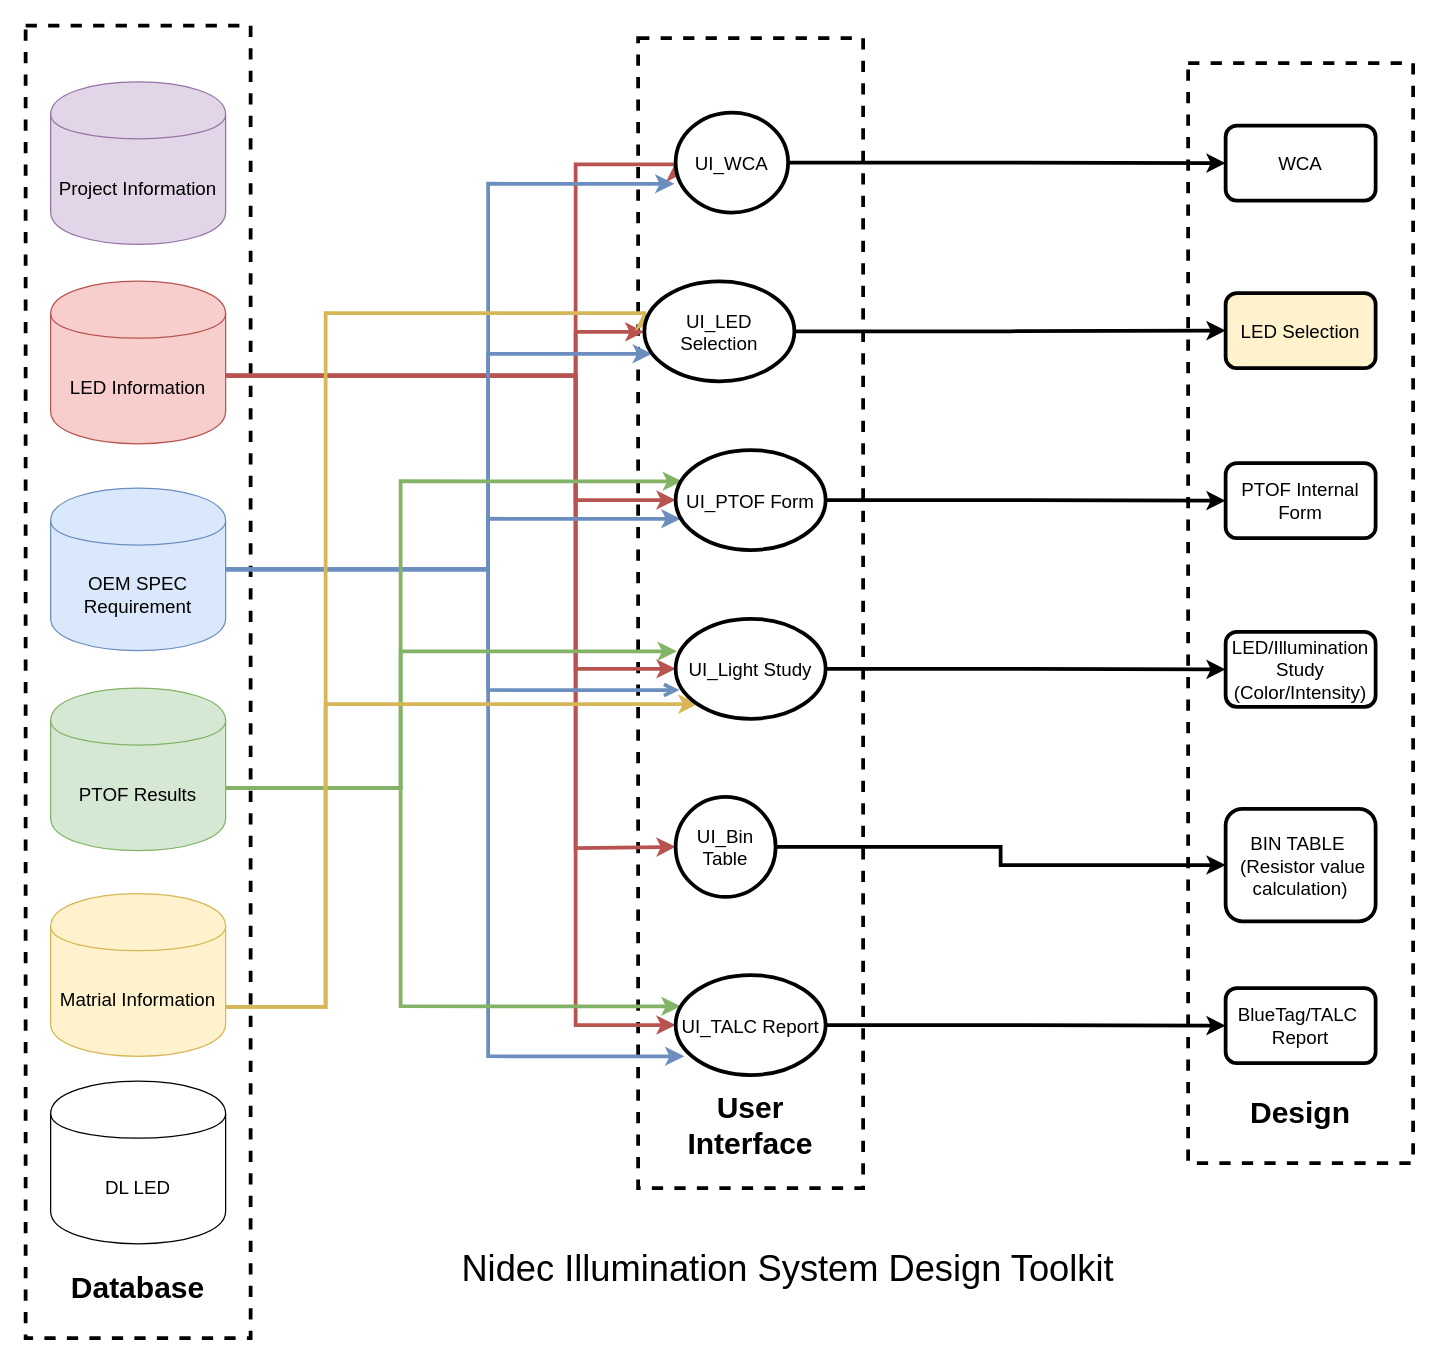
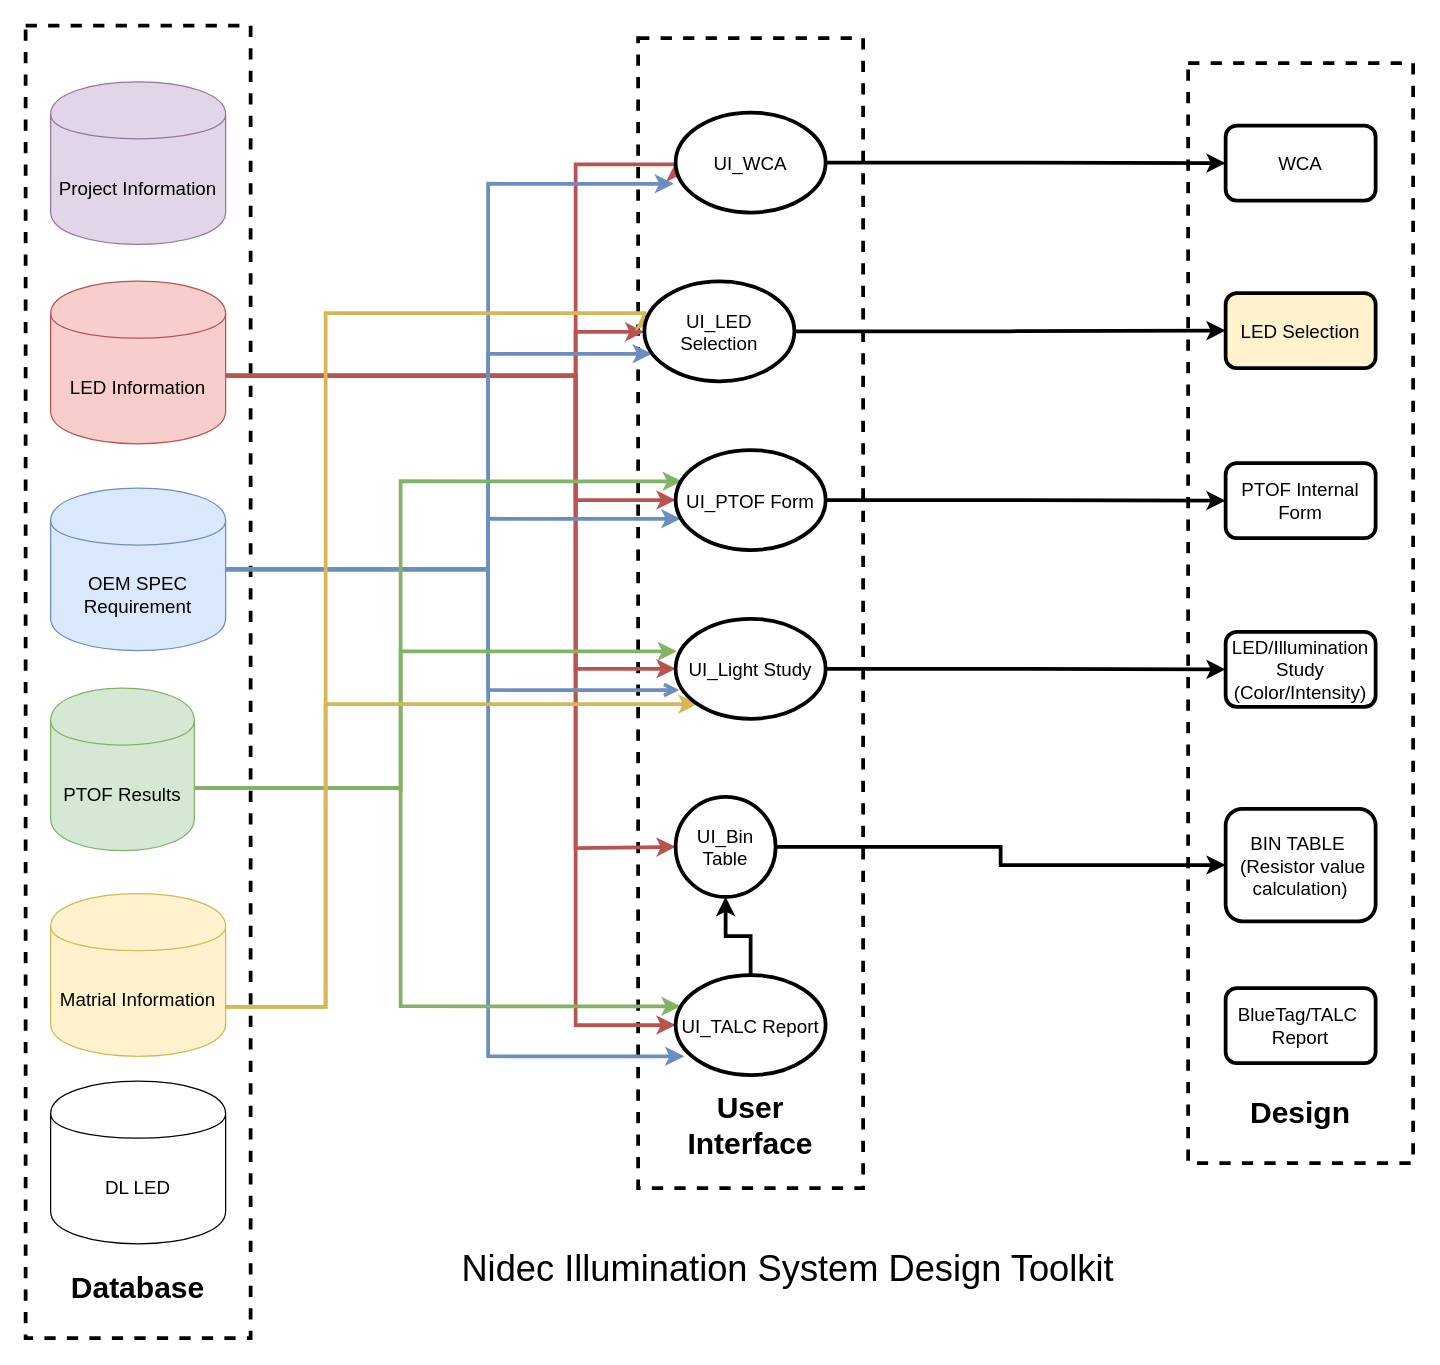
(732, 163) -> (751, 163)
(138, 769) -> (123, 769)
(1019, 1025) -> (745, 936)
